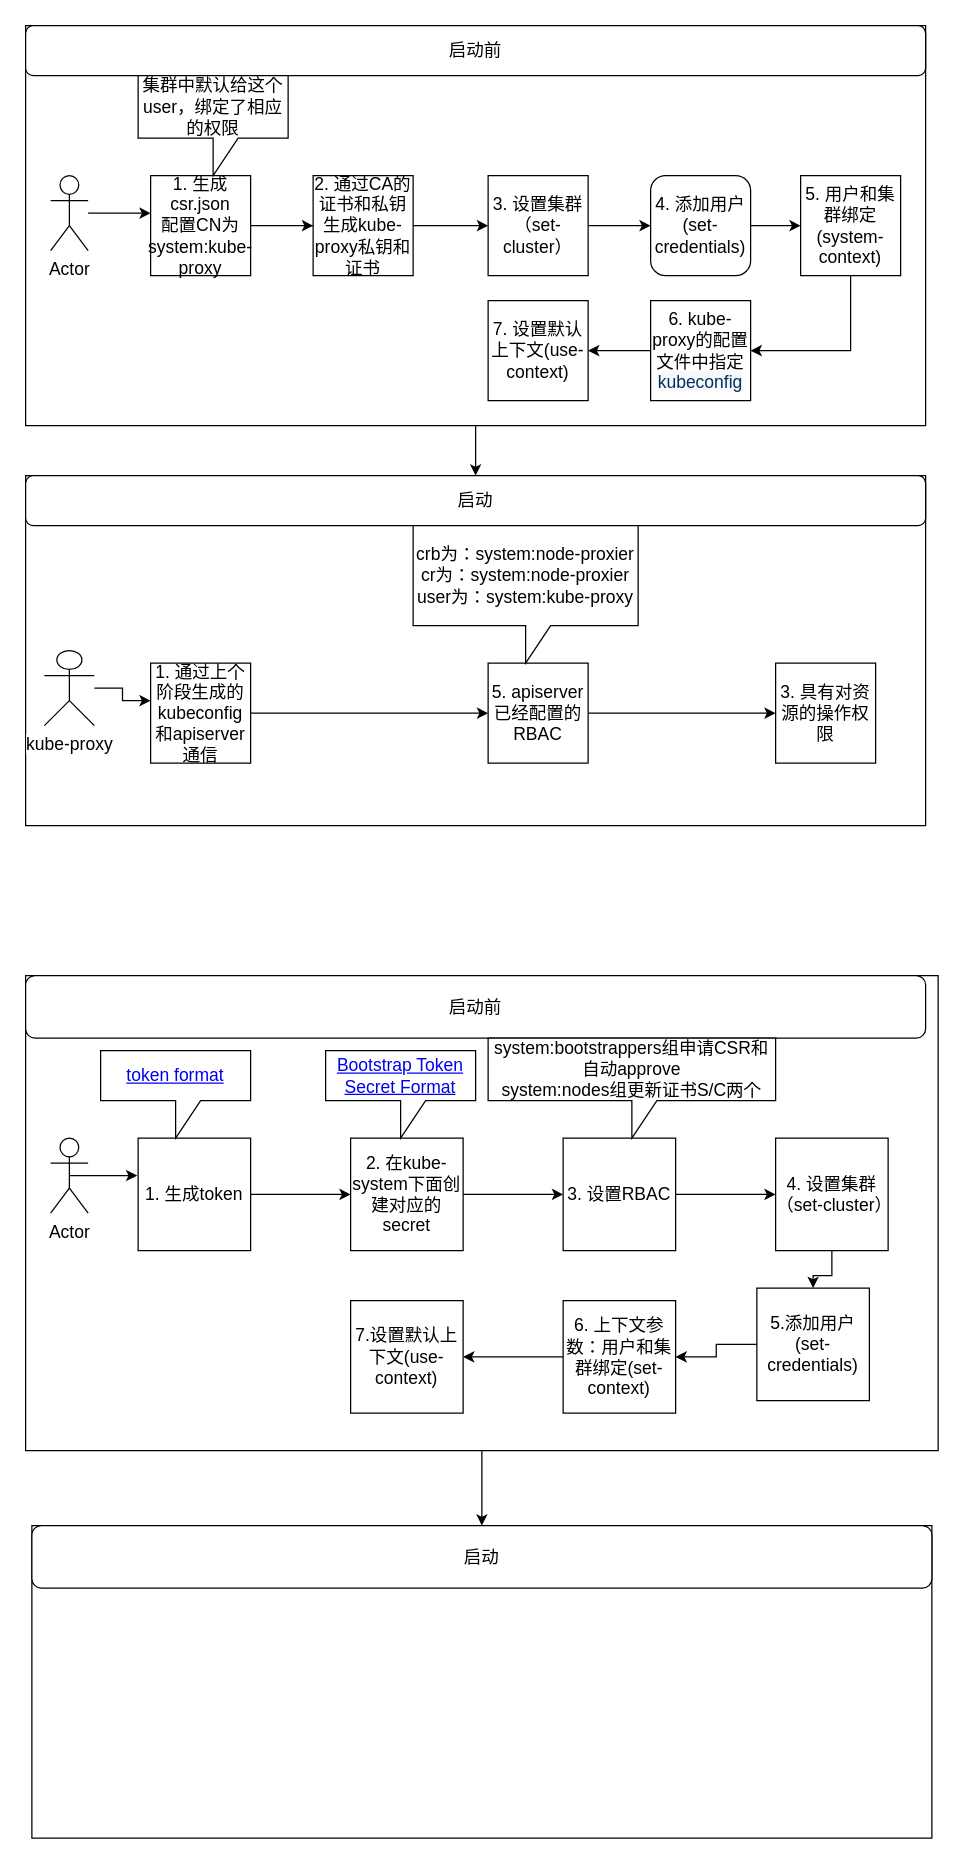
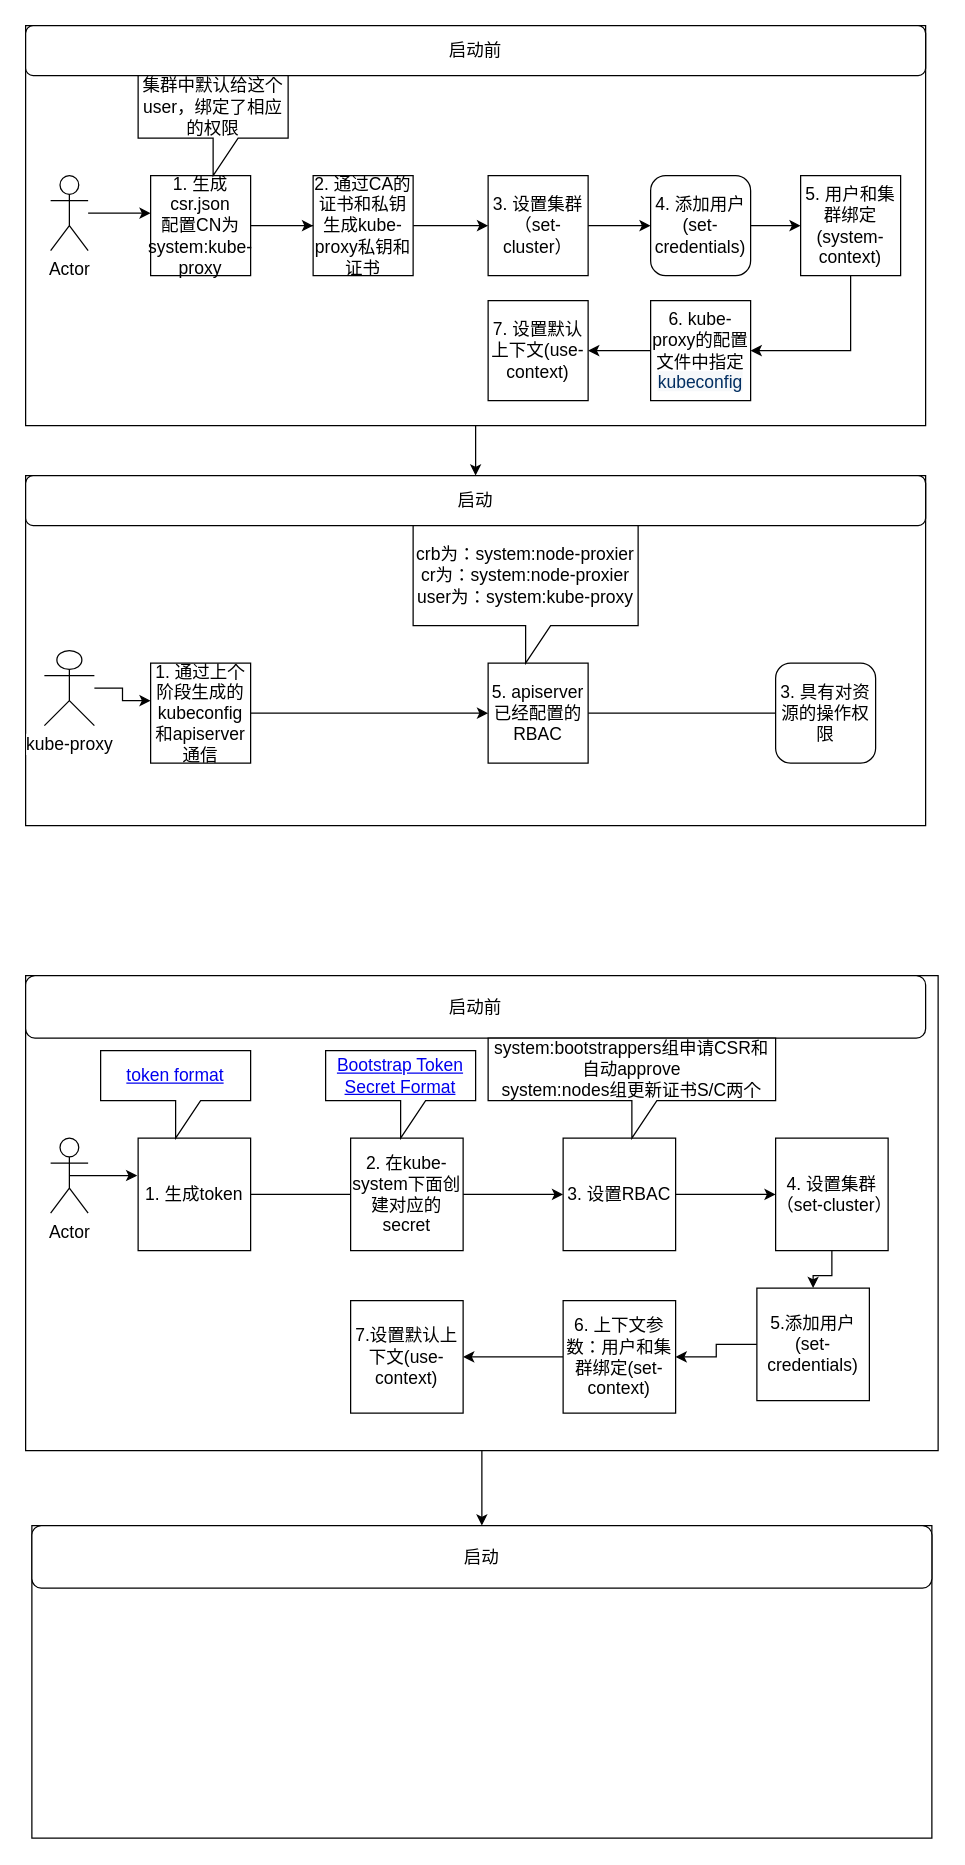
(766, 713) -> (769, 713)
(826, 713) -> (826, 713)
(341, 1194) -> (344, 1194)
